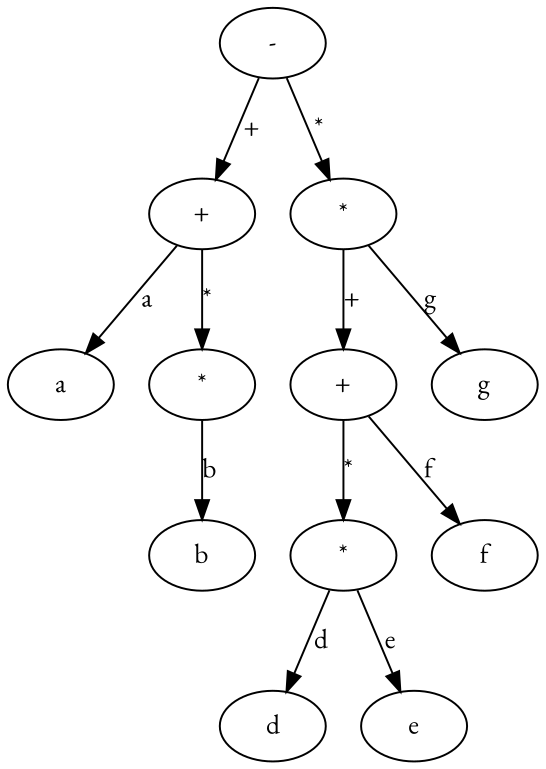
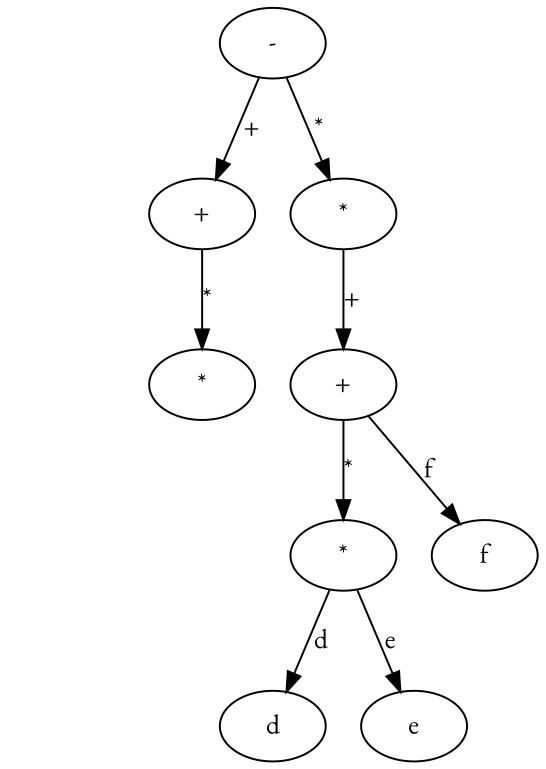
(61, 385) -> none
(485, 385) -> none
(202, 555) -> none
